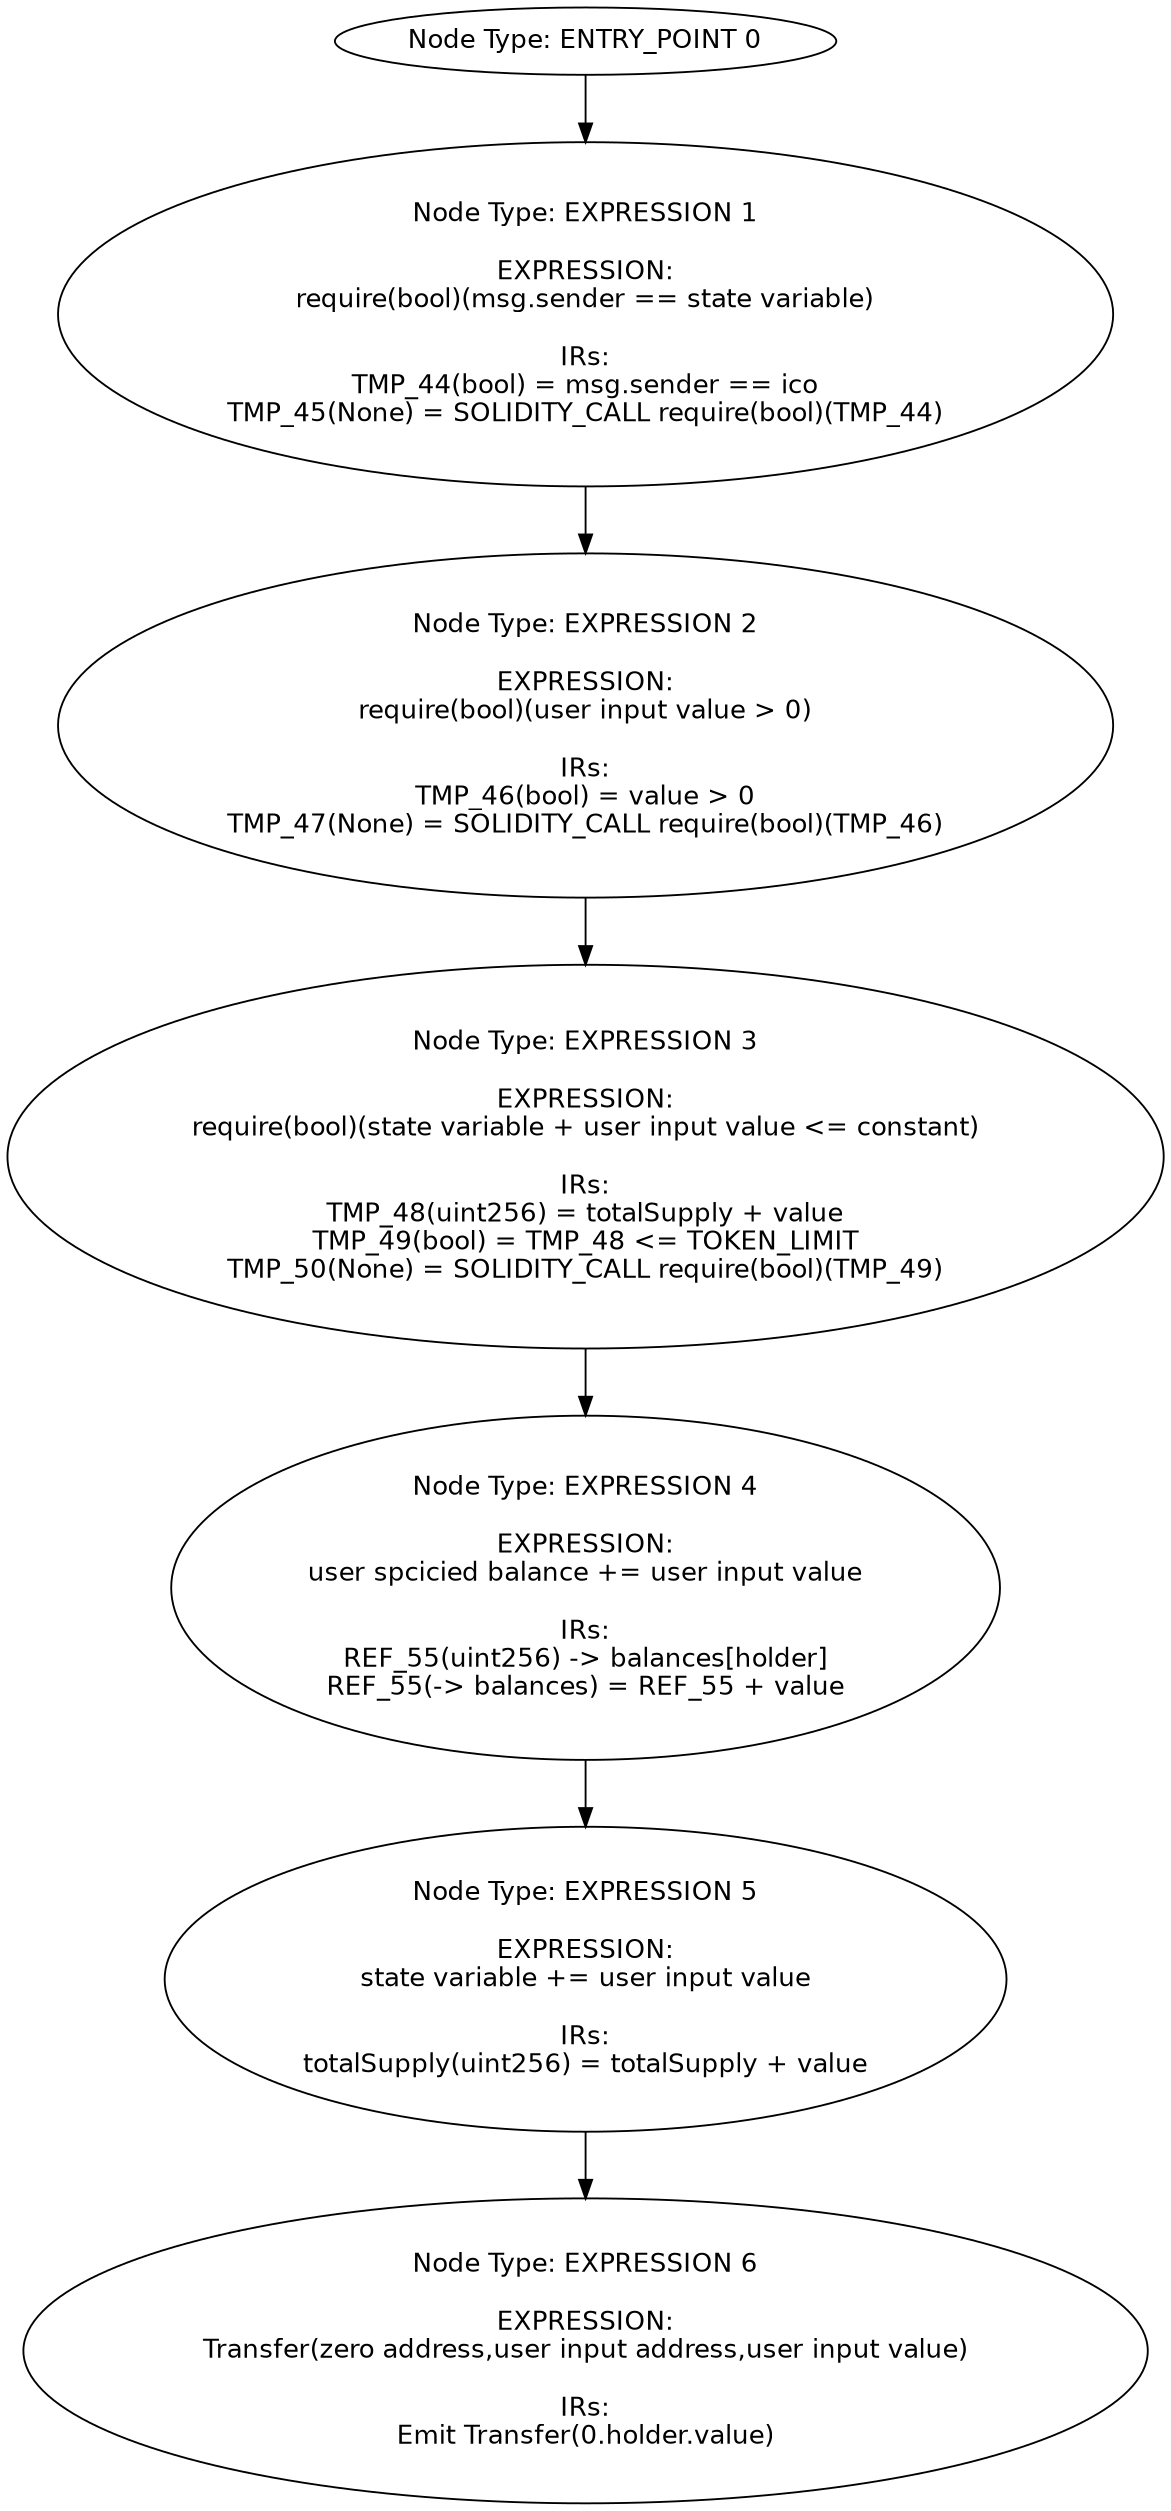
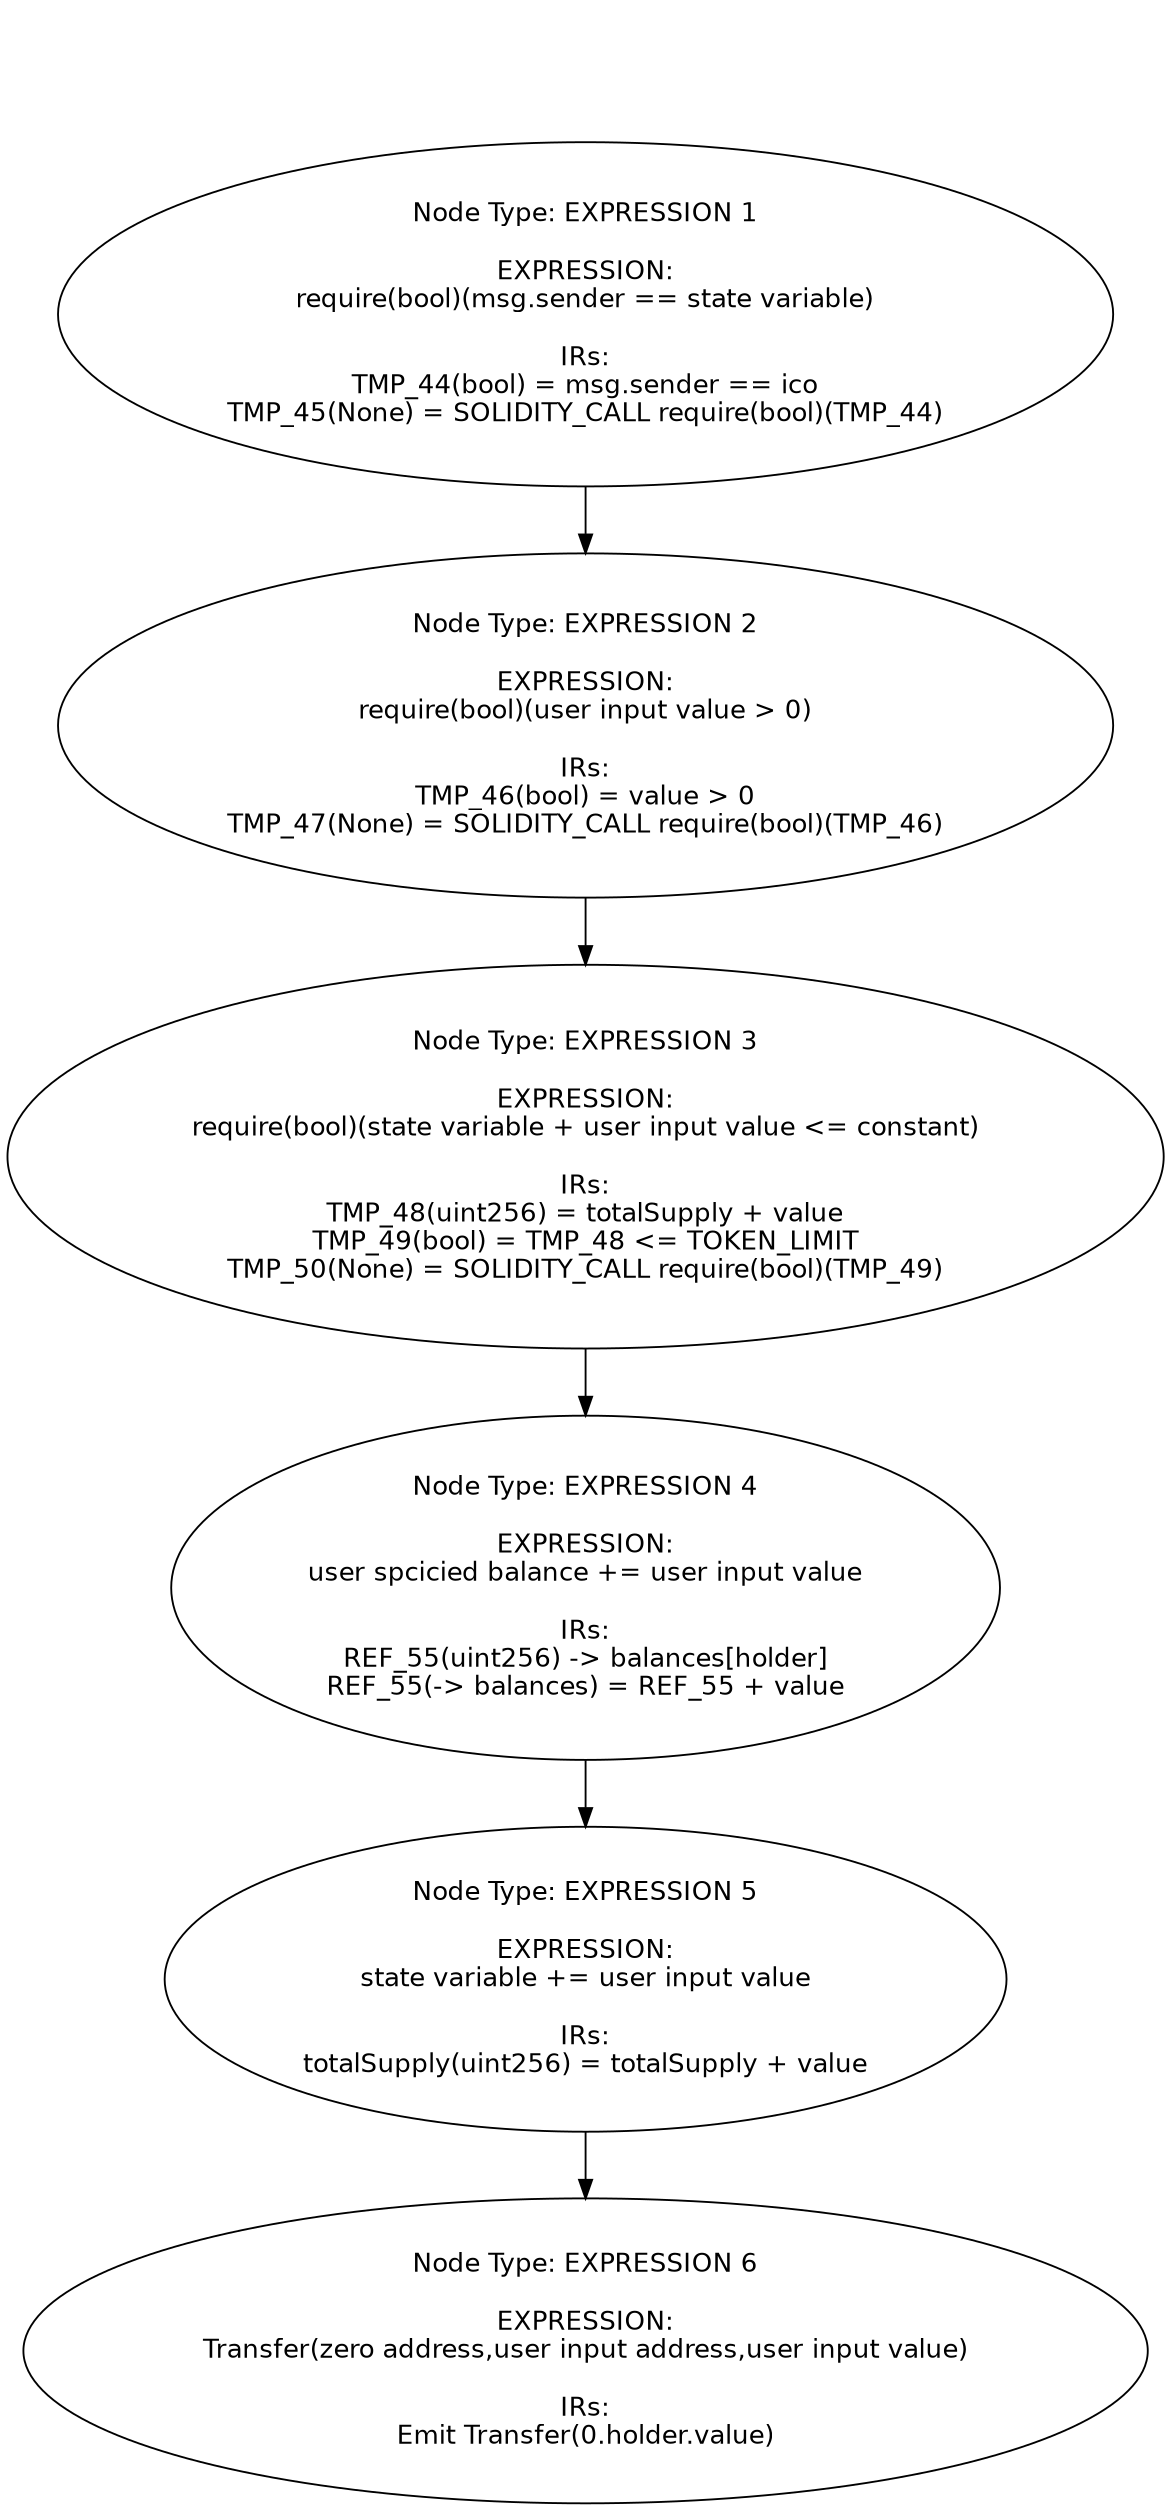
(586, 41) -> none
